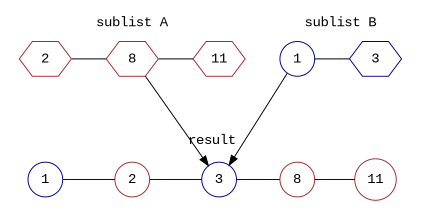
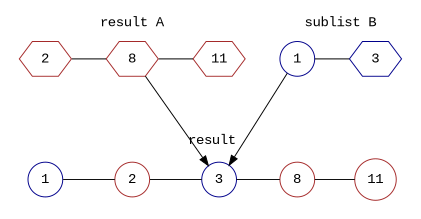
(132, 23) -> (132, 23)
